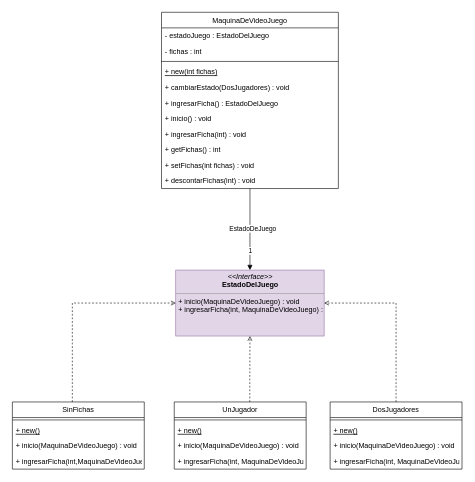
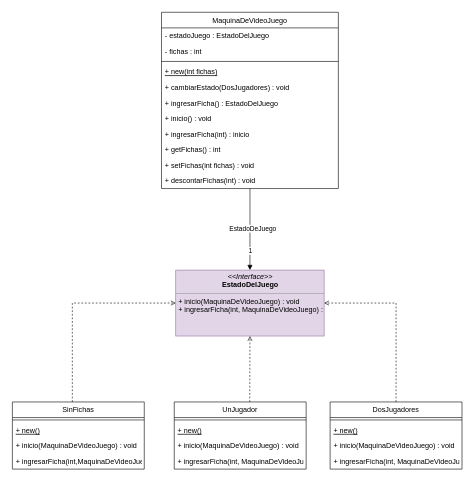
(212, 134) -> (214, 134)
